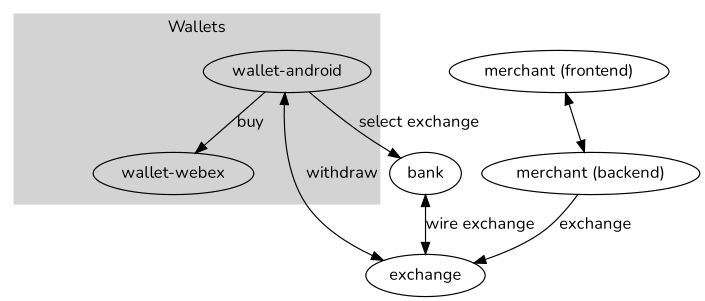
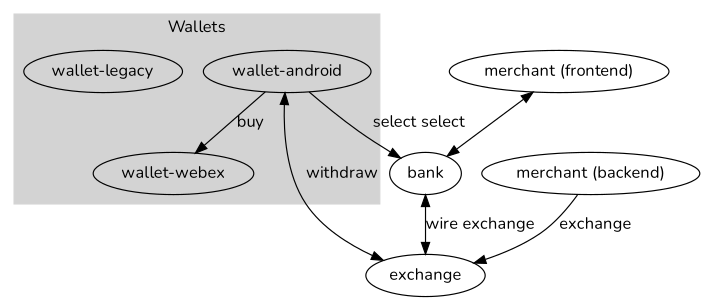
none -> (103, 72)
(419, 122) -> (419, 122)
(575, 122) -> (490, 124)
